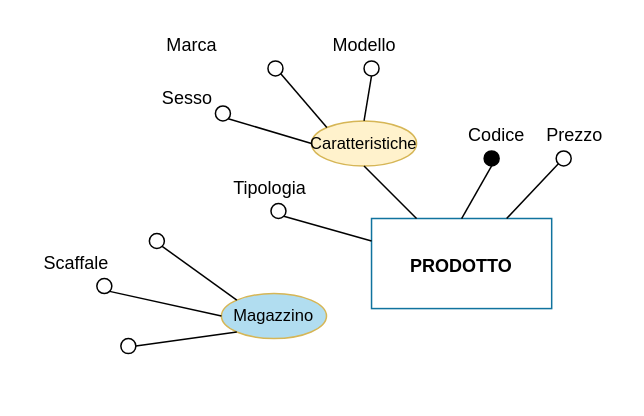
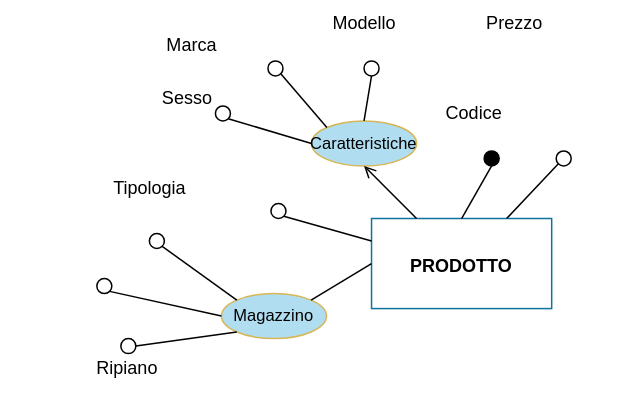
(364, 46) -> (364, 23)
(496, 136) -> (473, 113)
(574, 136) -> (514, 23)
(364, 143) -> (364, 143)
(367, 169) -> (368, 170)
(269, 188) -> (149, 188)
(76, 263) -> none
none -> (341, 282)
none -> (127, 368)
